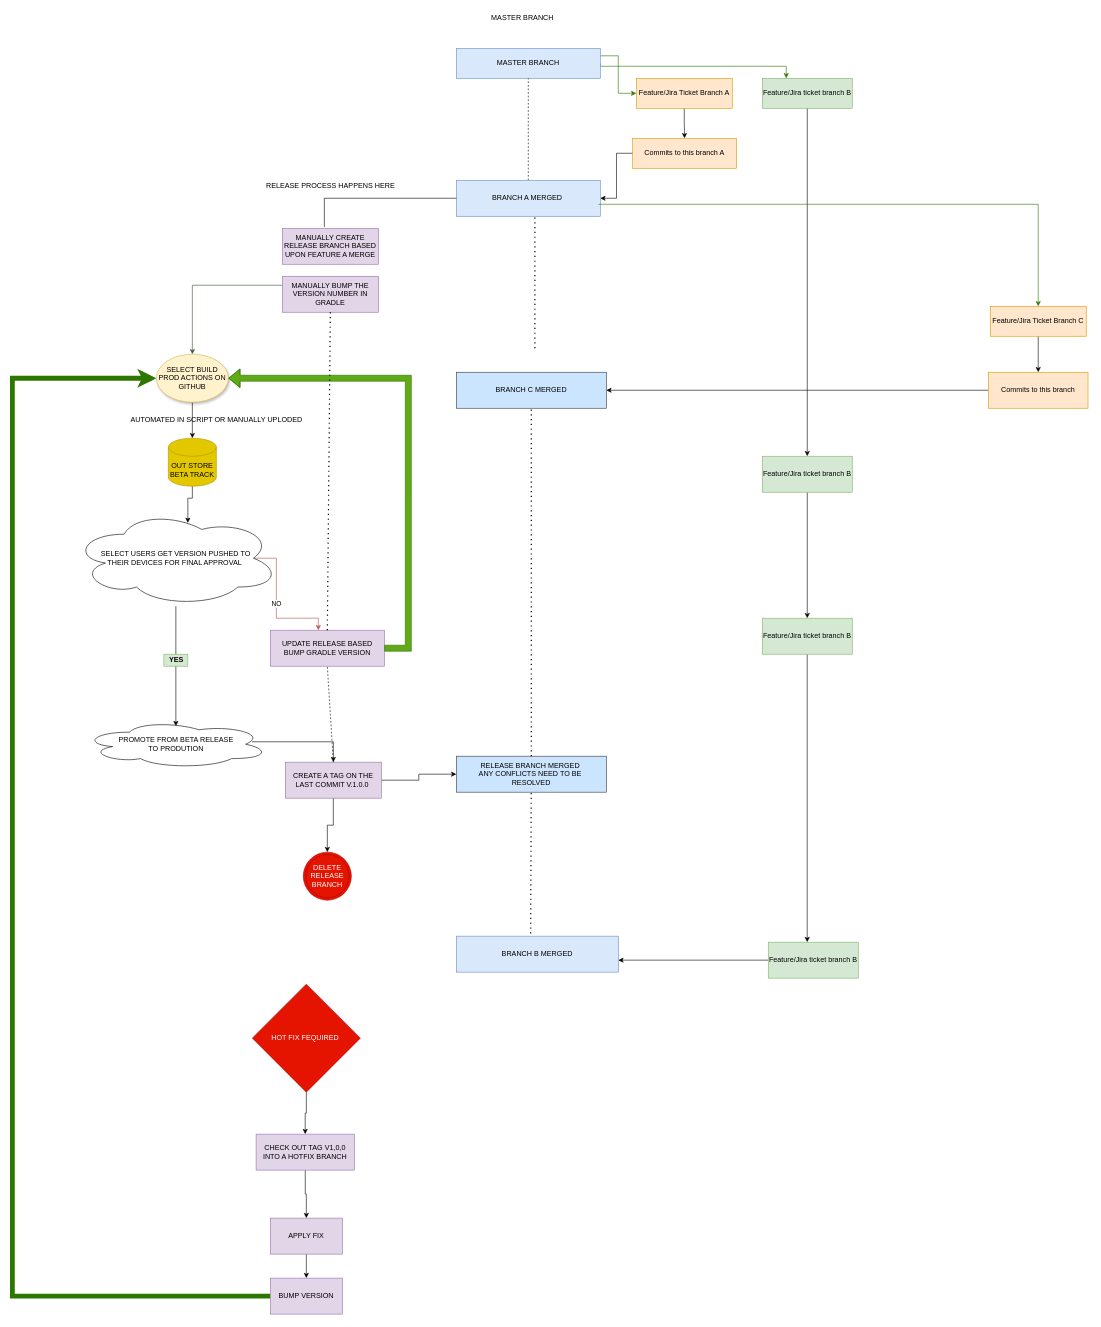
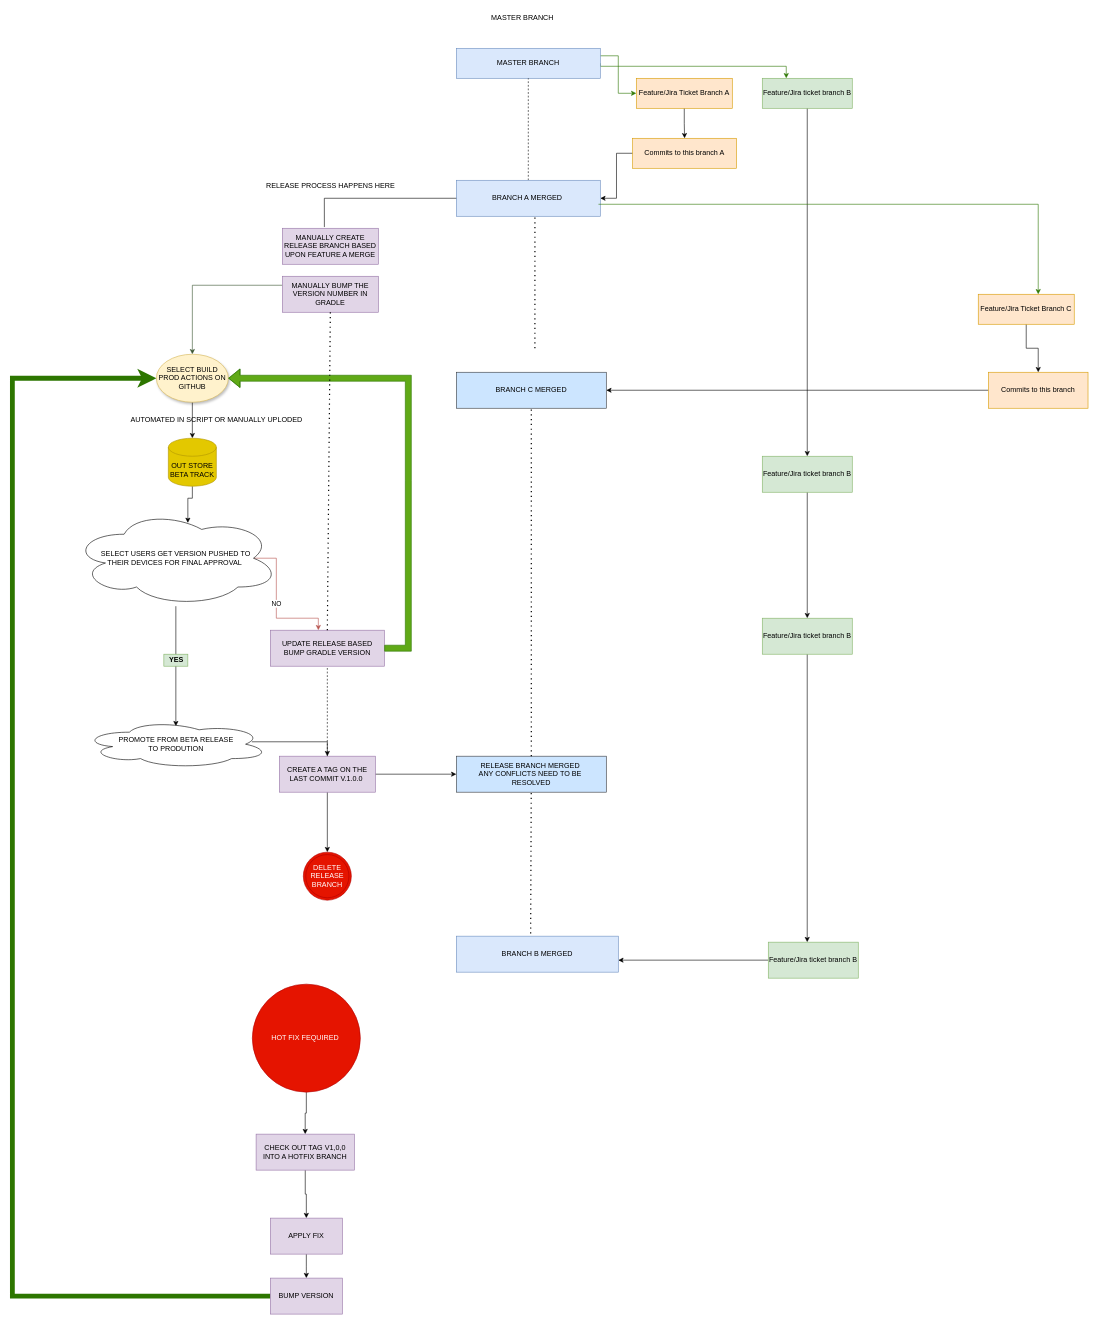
(1038, 321) -> (1026, 309)
(333, 780) -> (327, 774)
(306, 1038) -> (306, 1038)
